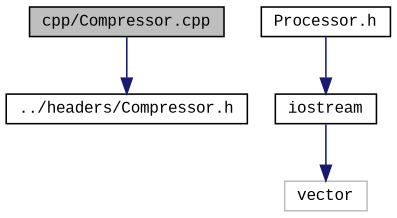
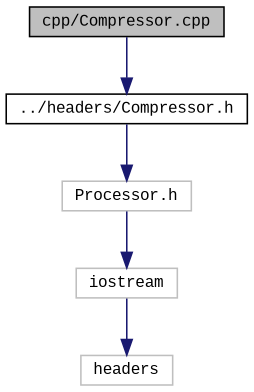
(326, 22) -> (127, 196)
(326, 109) -> (127, 283)
none -> (127, 145)
(326, 196) -> (127, 370)
